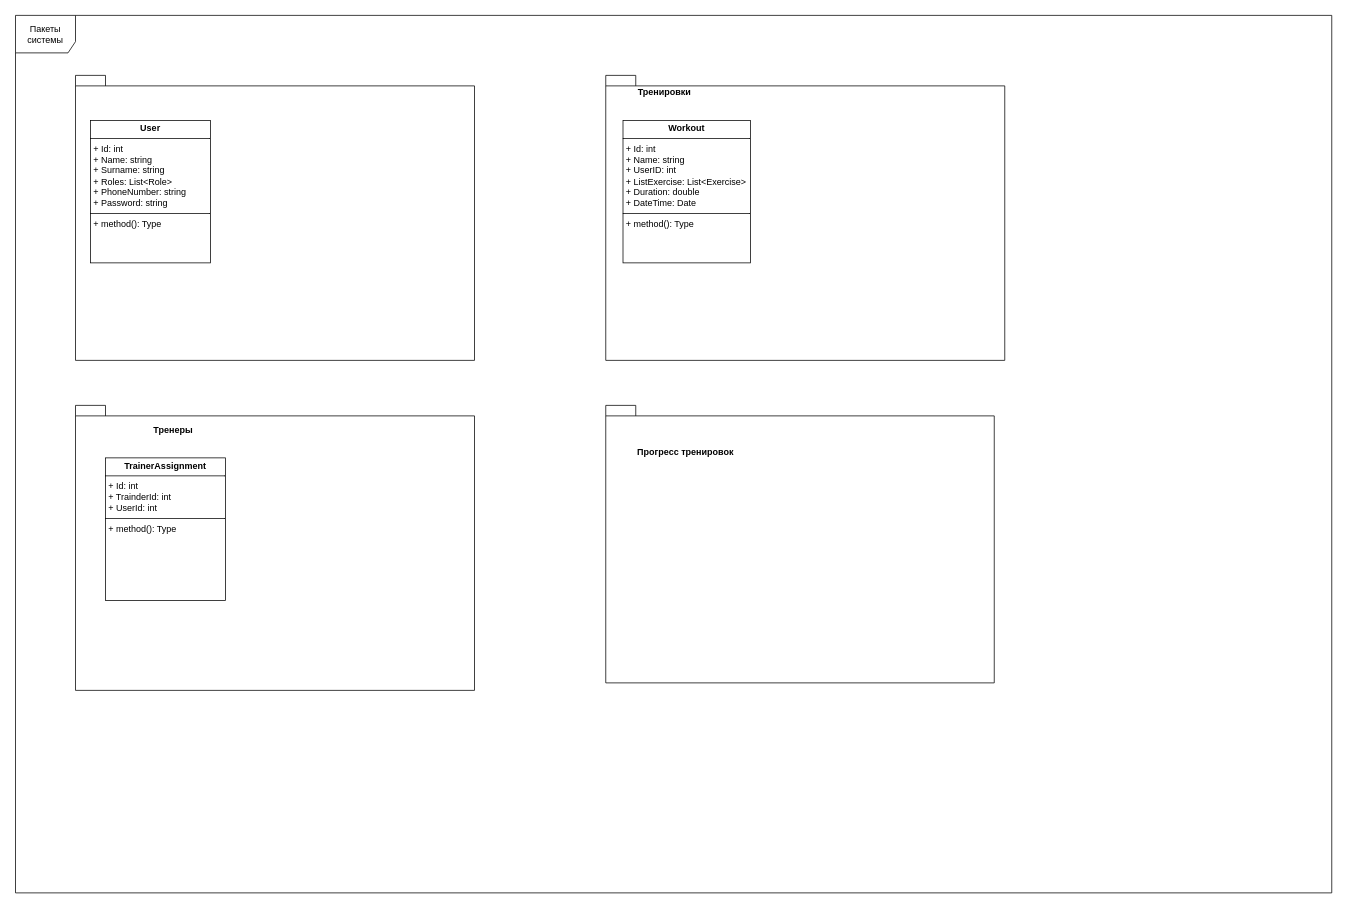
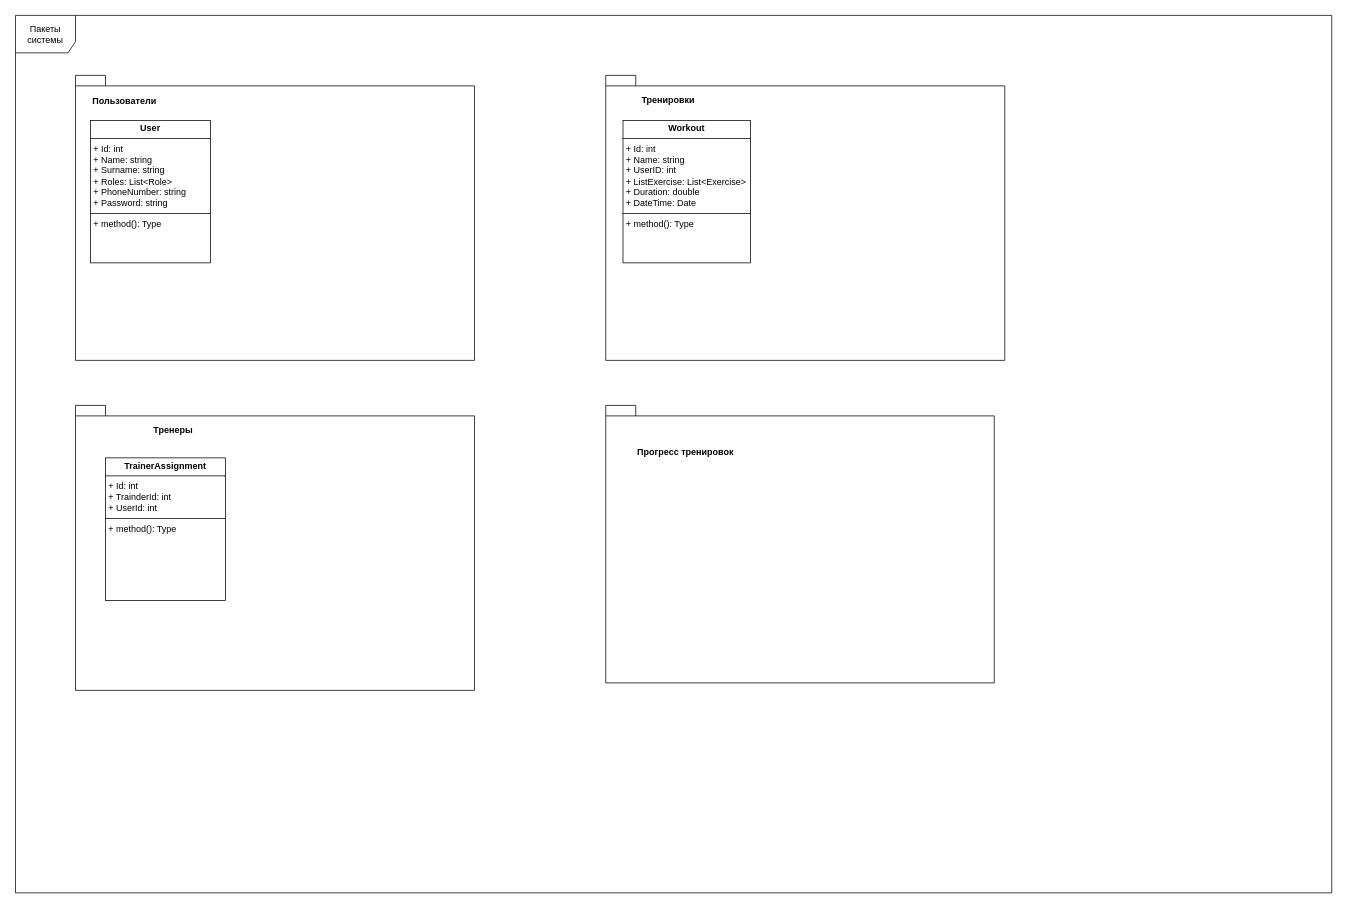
(664, 93) -> (668, 100)
none -> (124, 102)
